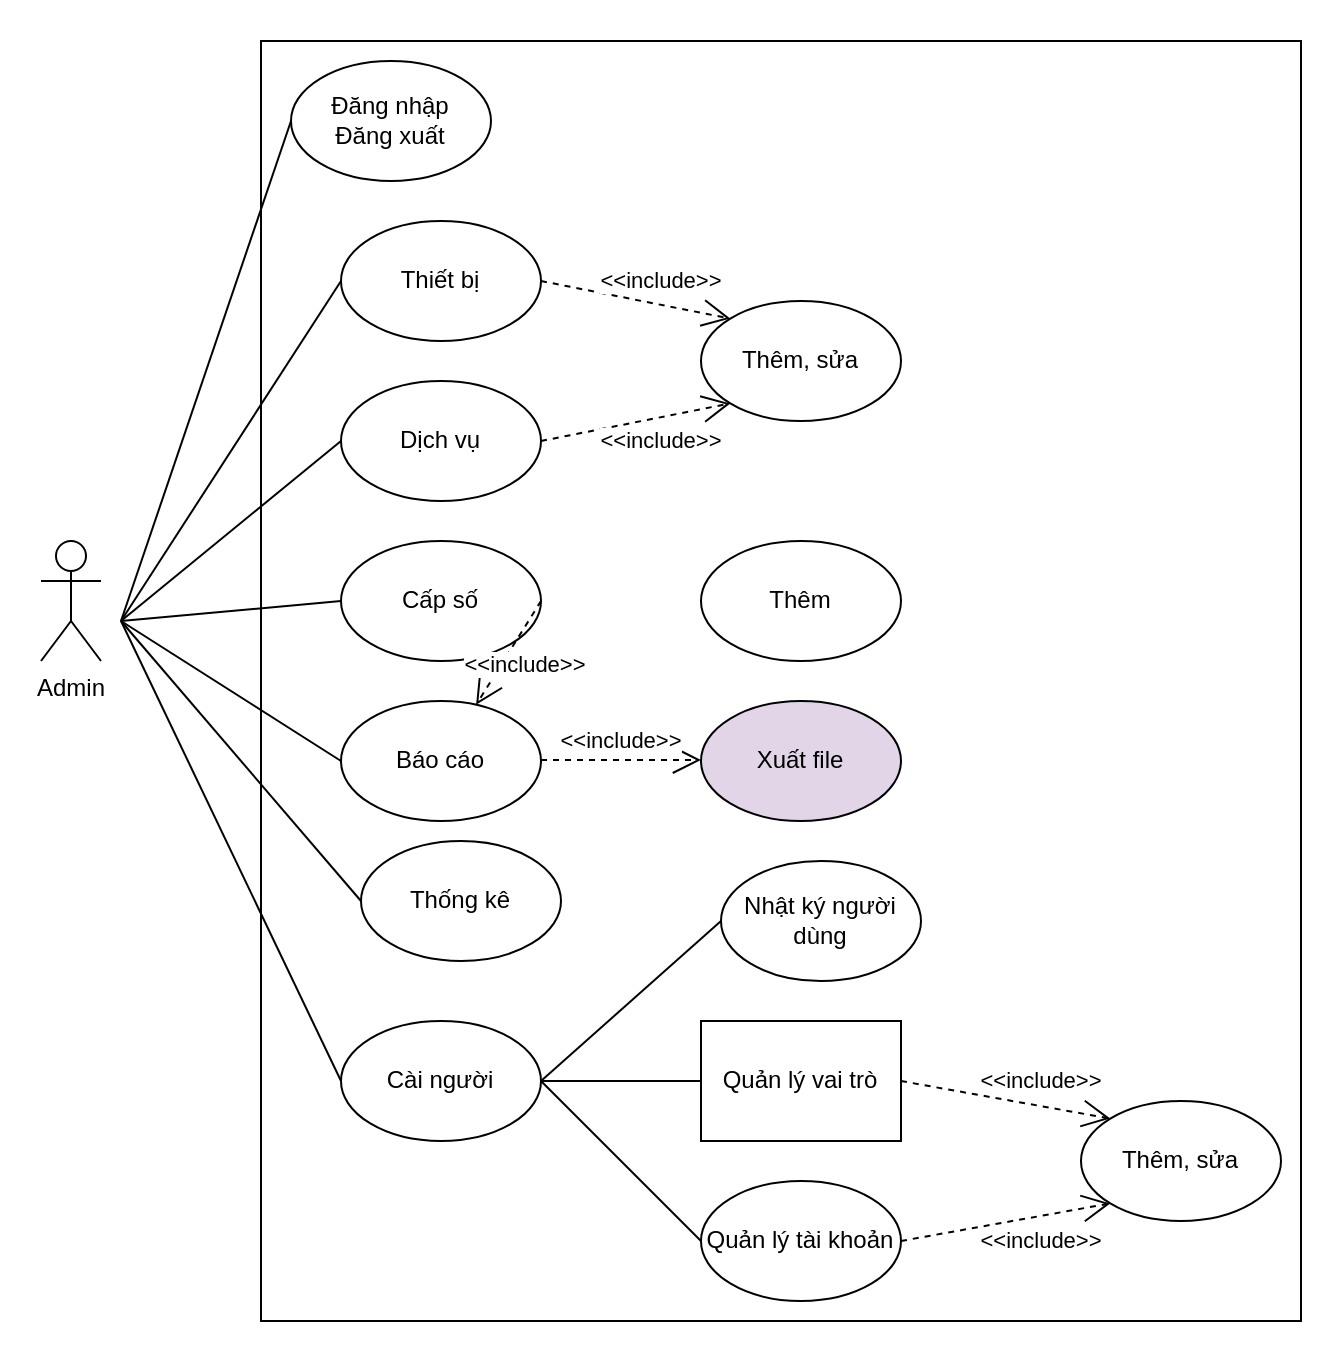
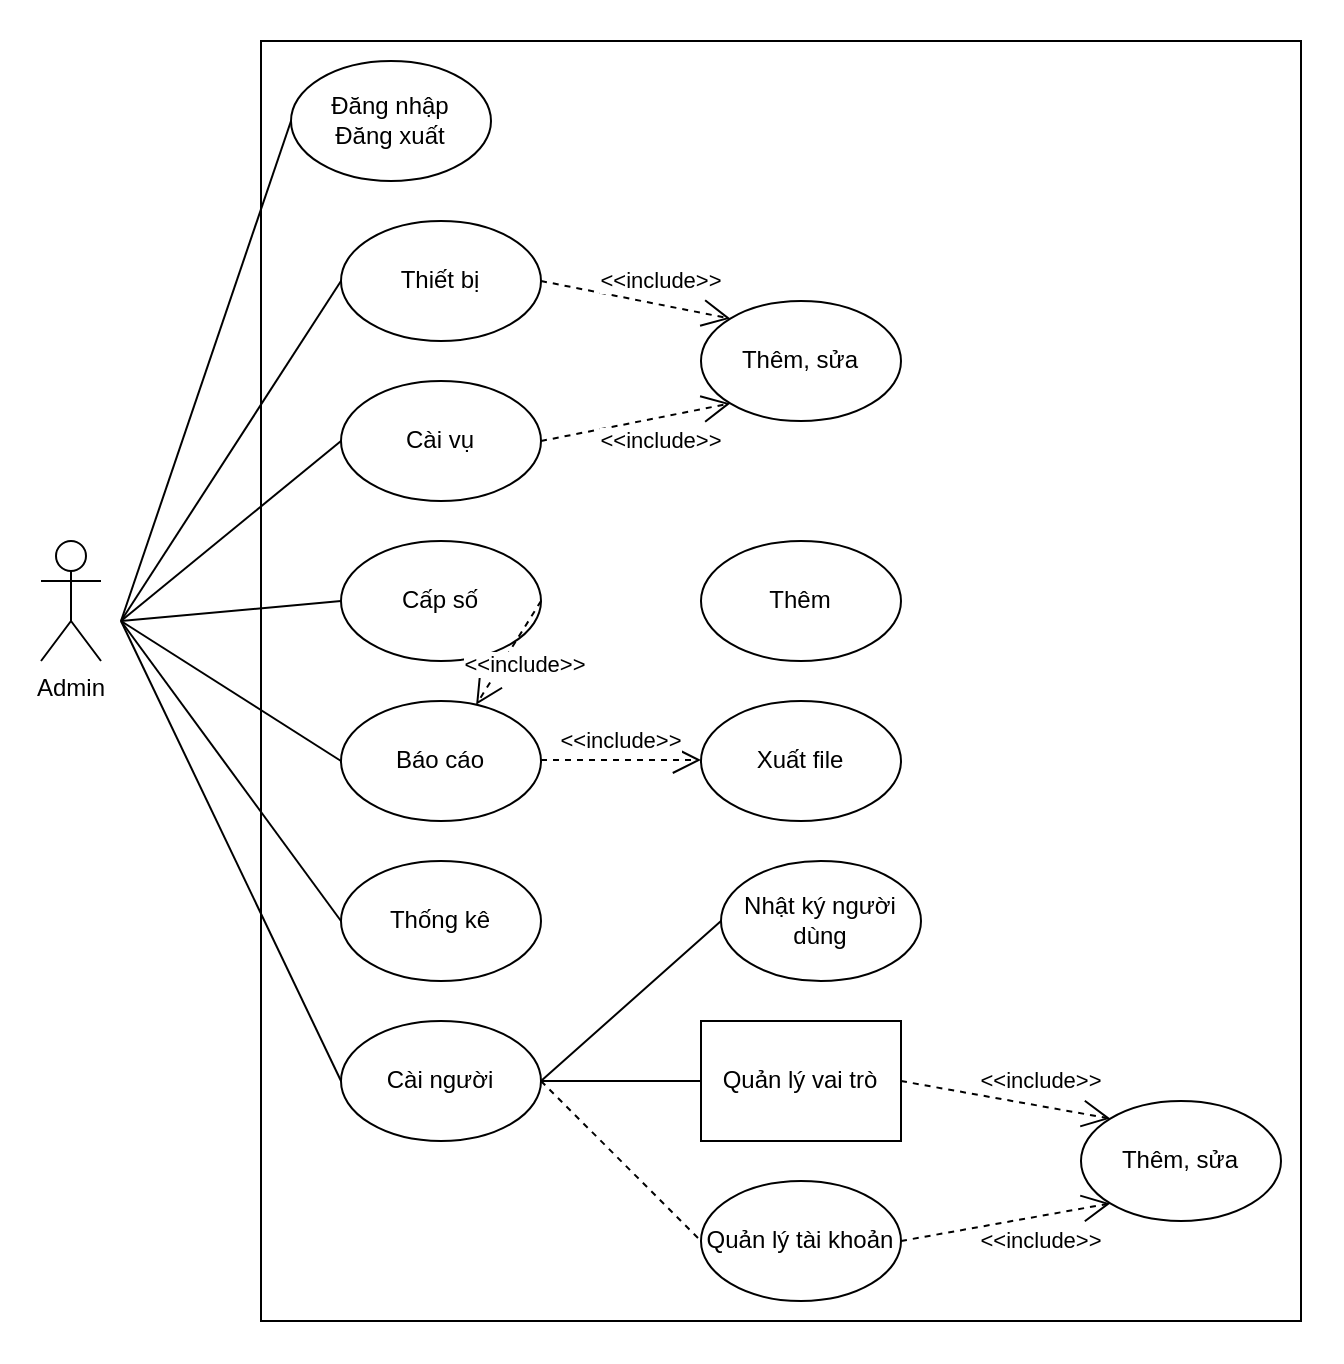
(441, 441) -> (441, 441)
(801, 761) -> (801, 761)
(461, 901) -> (441, 921)
(622, 1162) -> (622, 1162)
